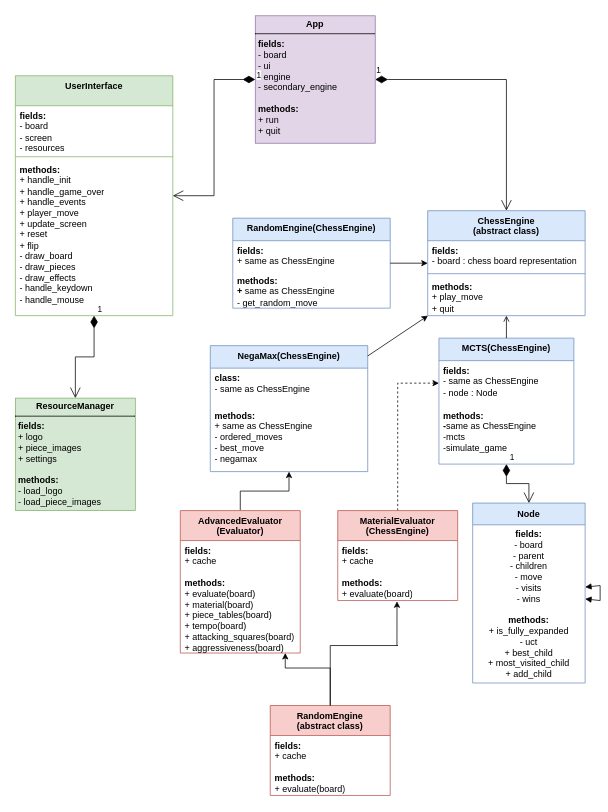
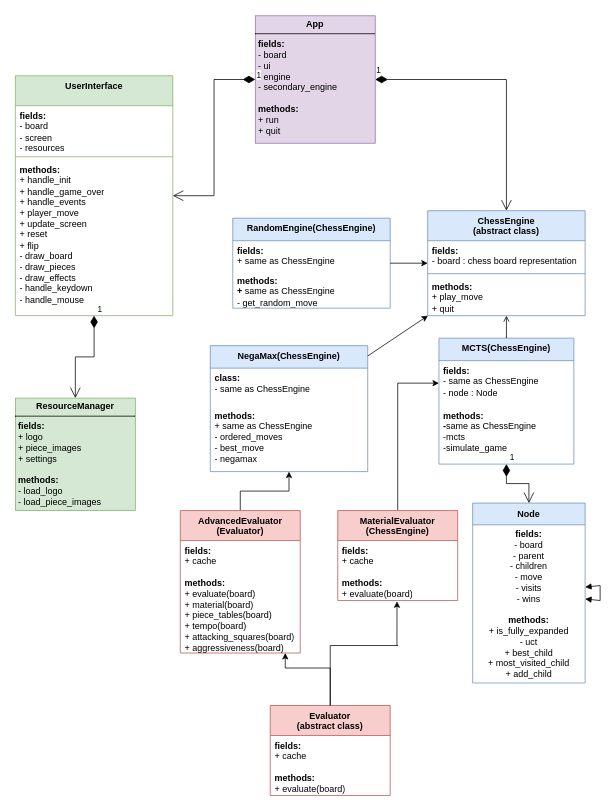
(398, 429) -> (398, 429)
(330, 721) -> (330, 721)
